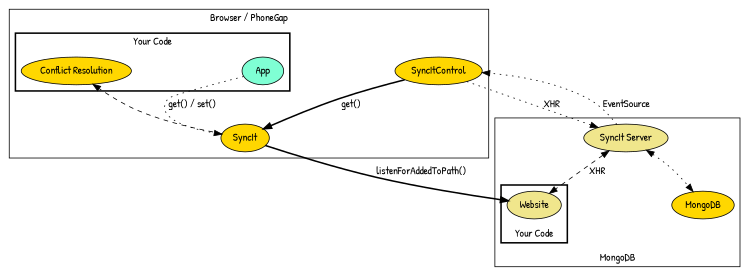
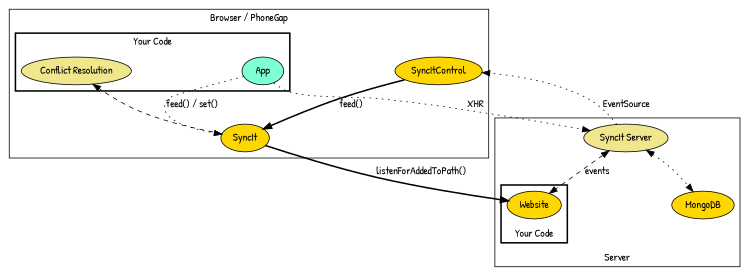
(76, 71) -> (76, 71)
(529, 103) -> (427, 104)
(192, 104) -> (192, 104)
(351, 104) -> (351, 104)
(597, 172) -> (597, 172)
(534, 205) -> (534, 205)
(617, 258) -> (617, 258)
